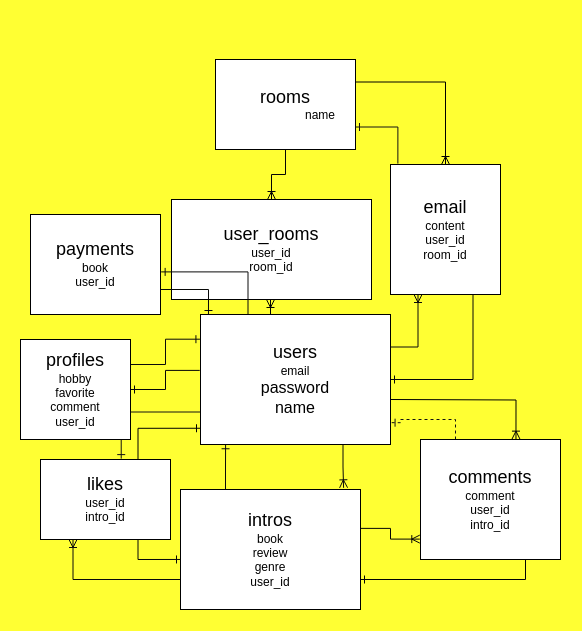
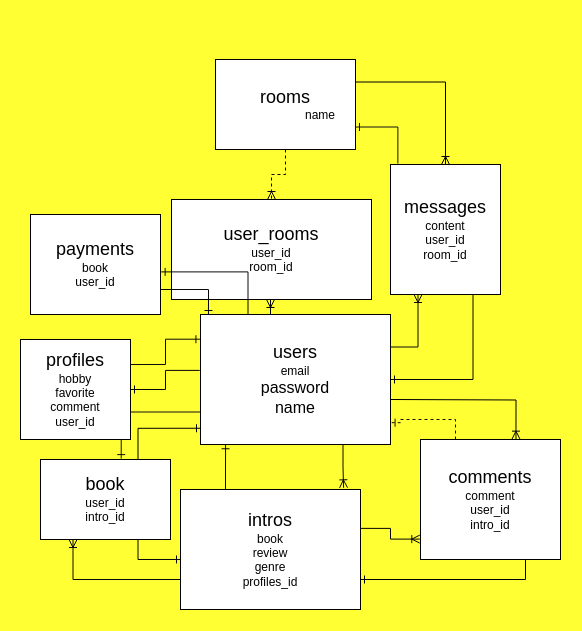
(280, 175) -> (280, 175)
(446, 230) -> (446, 230)
(106, 500) -> (106, 500)
(271, 550) -> (271, 550)
